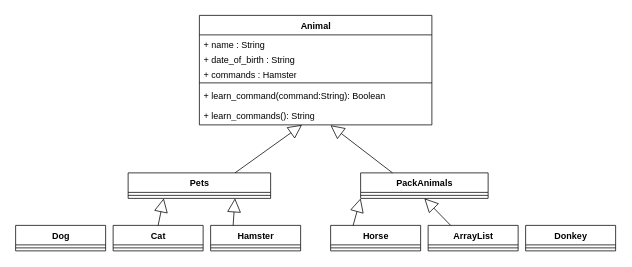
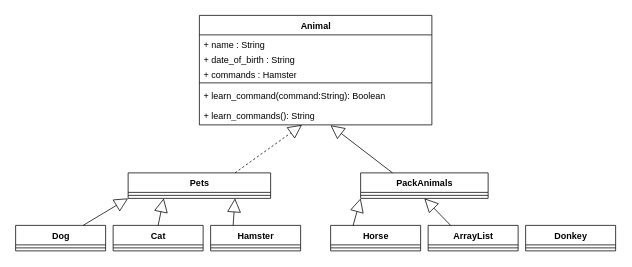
(263, 153) -> (263, 153)
none -> (100, 215)
